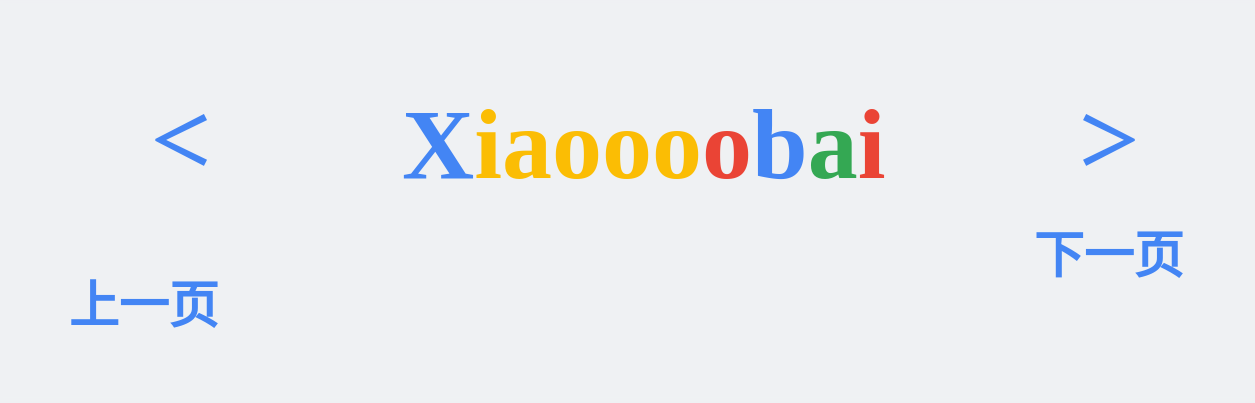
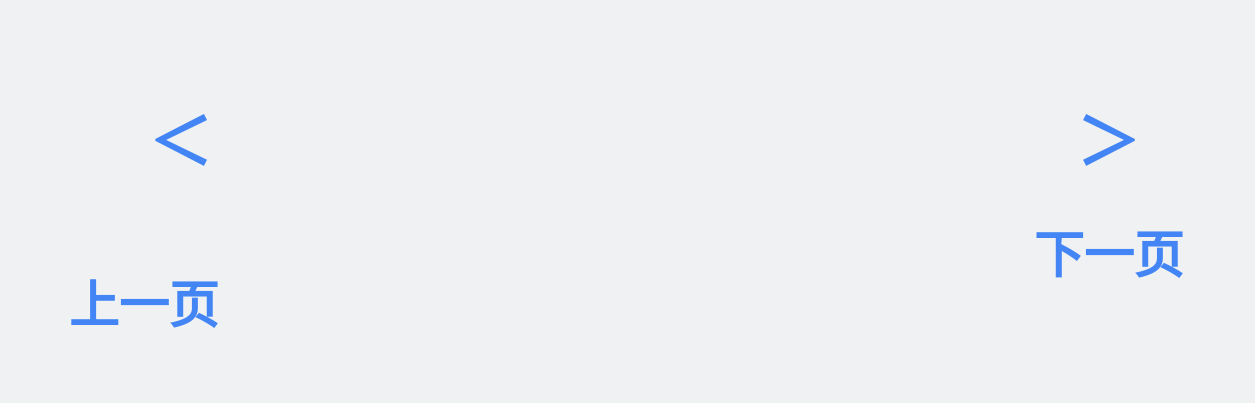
(646, 144) -> none
